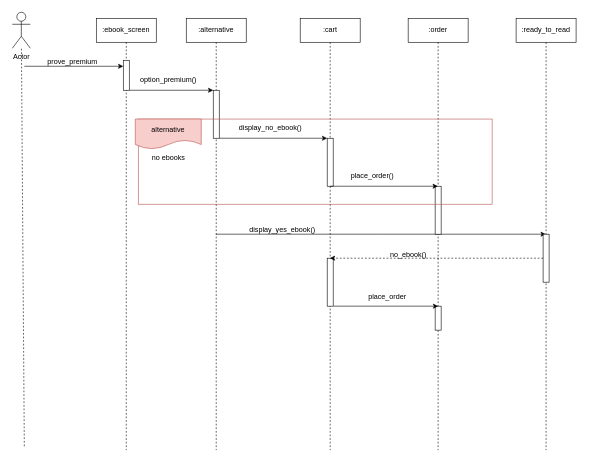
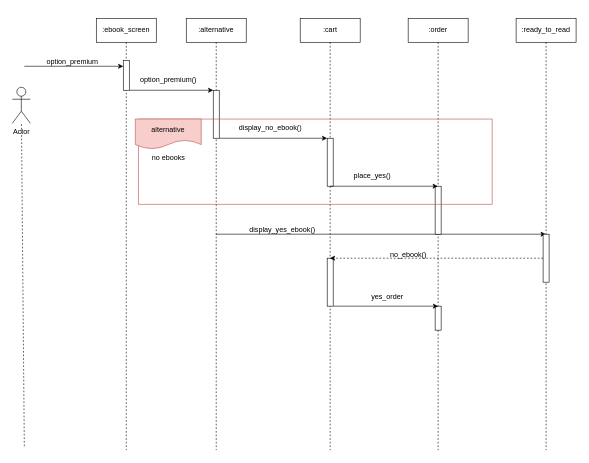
(21, 30) -> (21, 105)
(73, 62) -> (73, 62)
(373, 176) -> (373, 176)
(388, 297) -> (388, 297)
